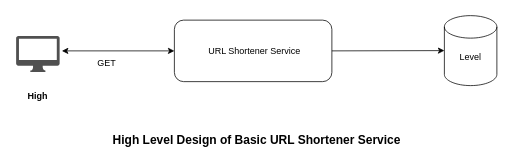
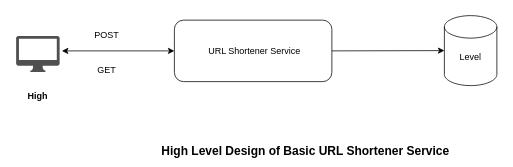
none -> (107, 35)
(107, 63) -> (107, 70)
(257, 139) -> (306, 150)
